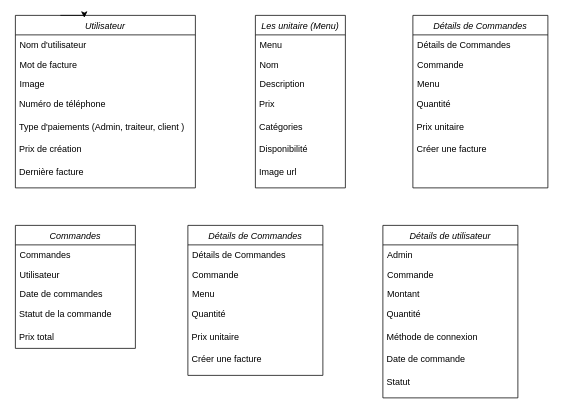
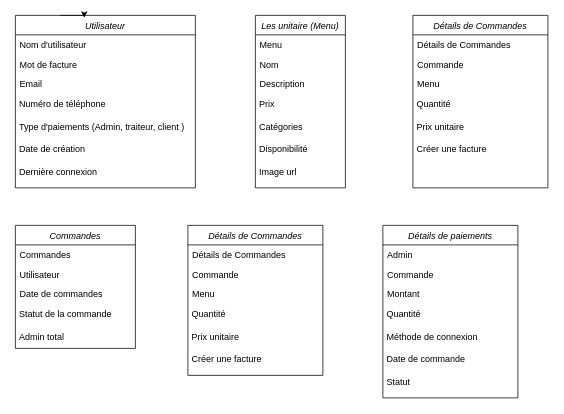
(32, 84) -> (30, 84)
(53, 150) -> (54, 150)
(55, 172) -> (59, 172)
(450, 236) -> (450, 236)
(39, 337) -> (41, 337)
